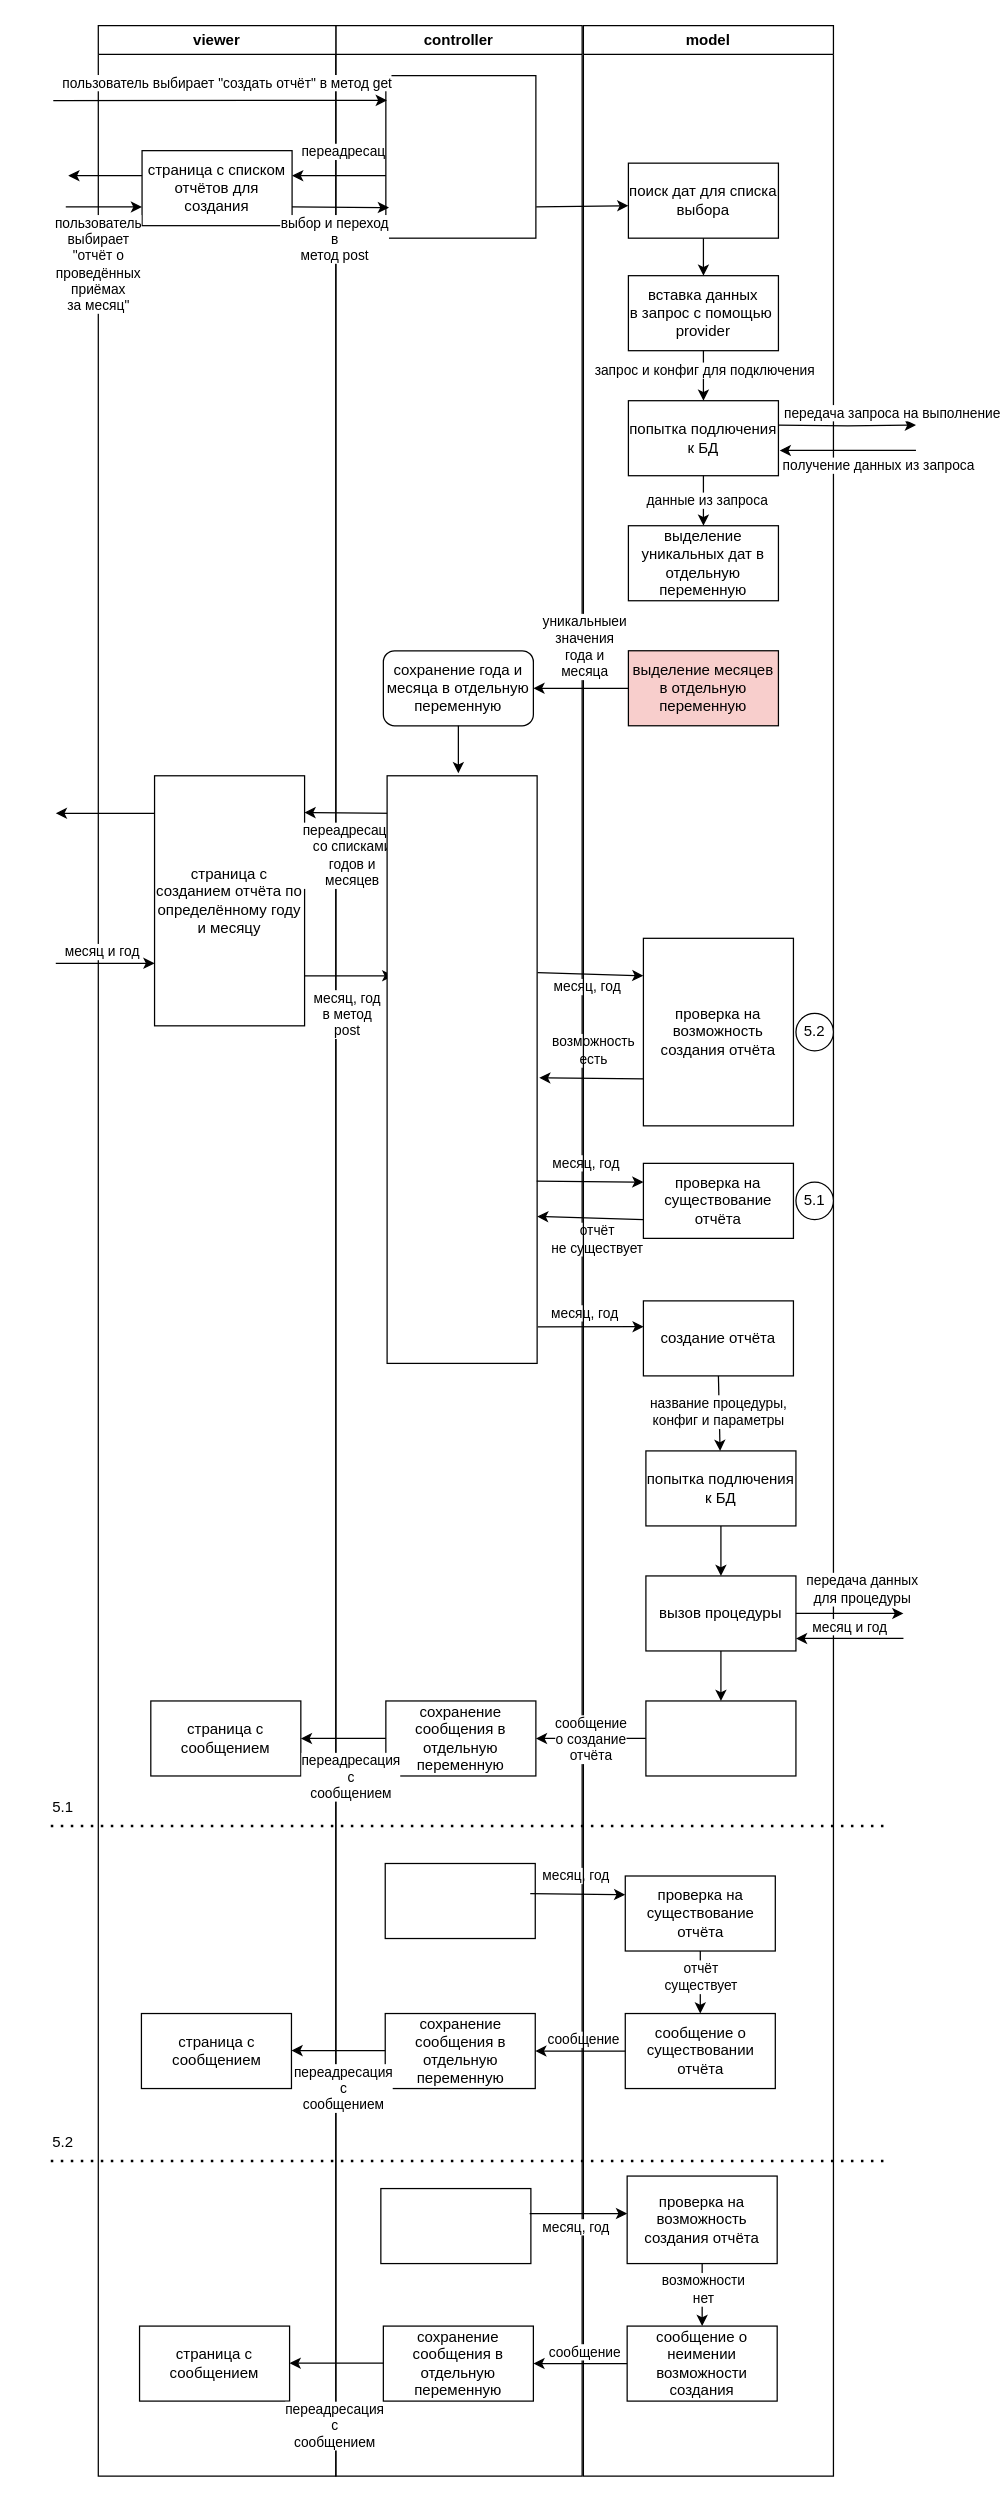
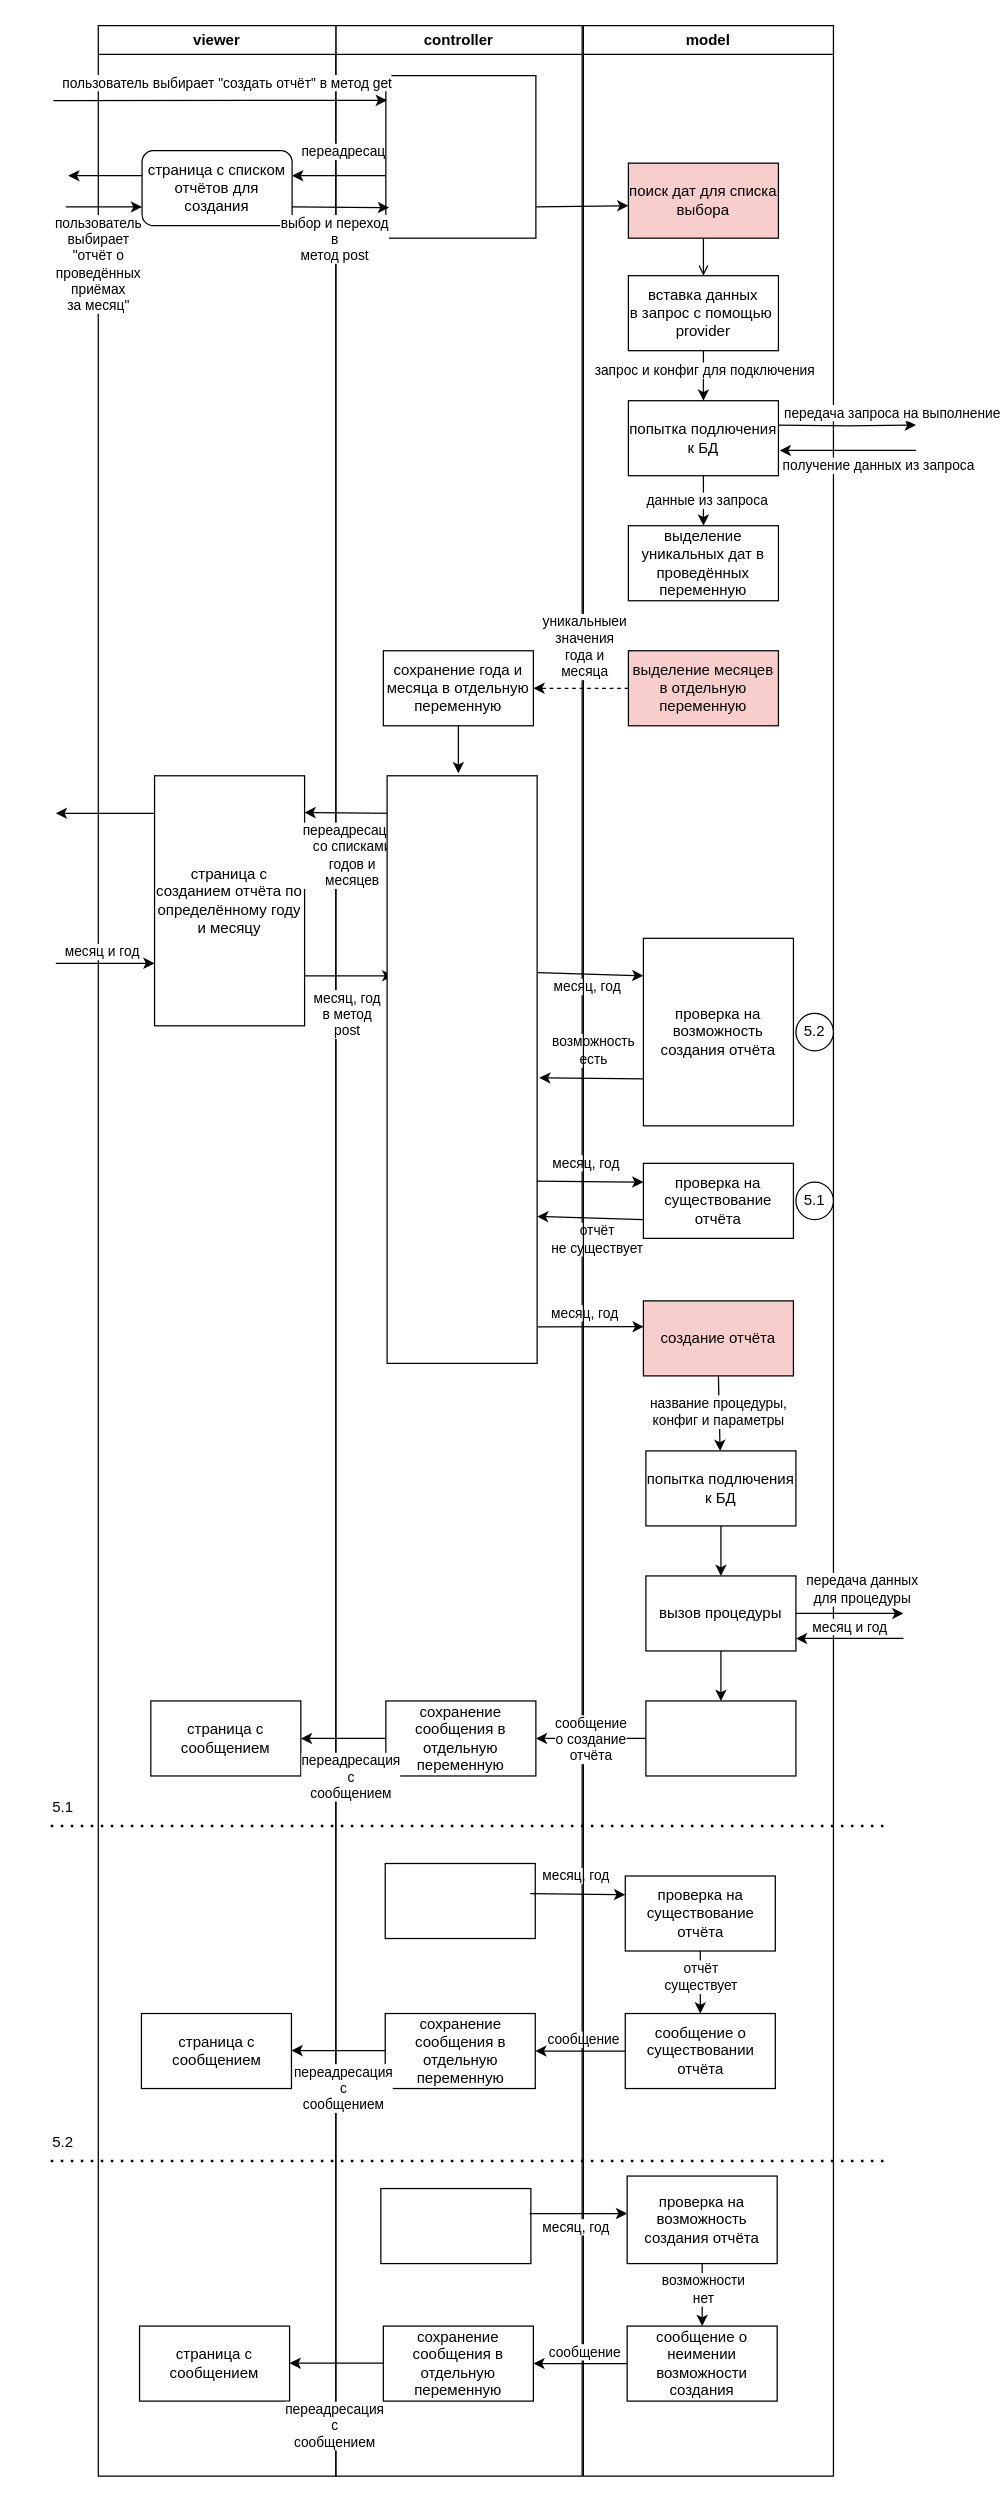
(217, 188) -> (217, 188)
(703, 201) -> (703, 201)
(703, 266) -> (703, 268)
(703, 563) -> (703, 563)
(458, 688) -> (458, 688)
(606, 688) -> (606, 688)
(718, 1338) -> (718, 1338)
